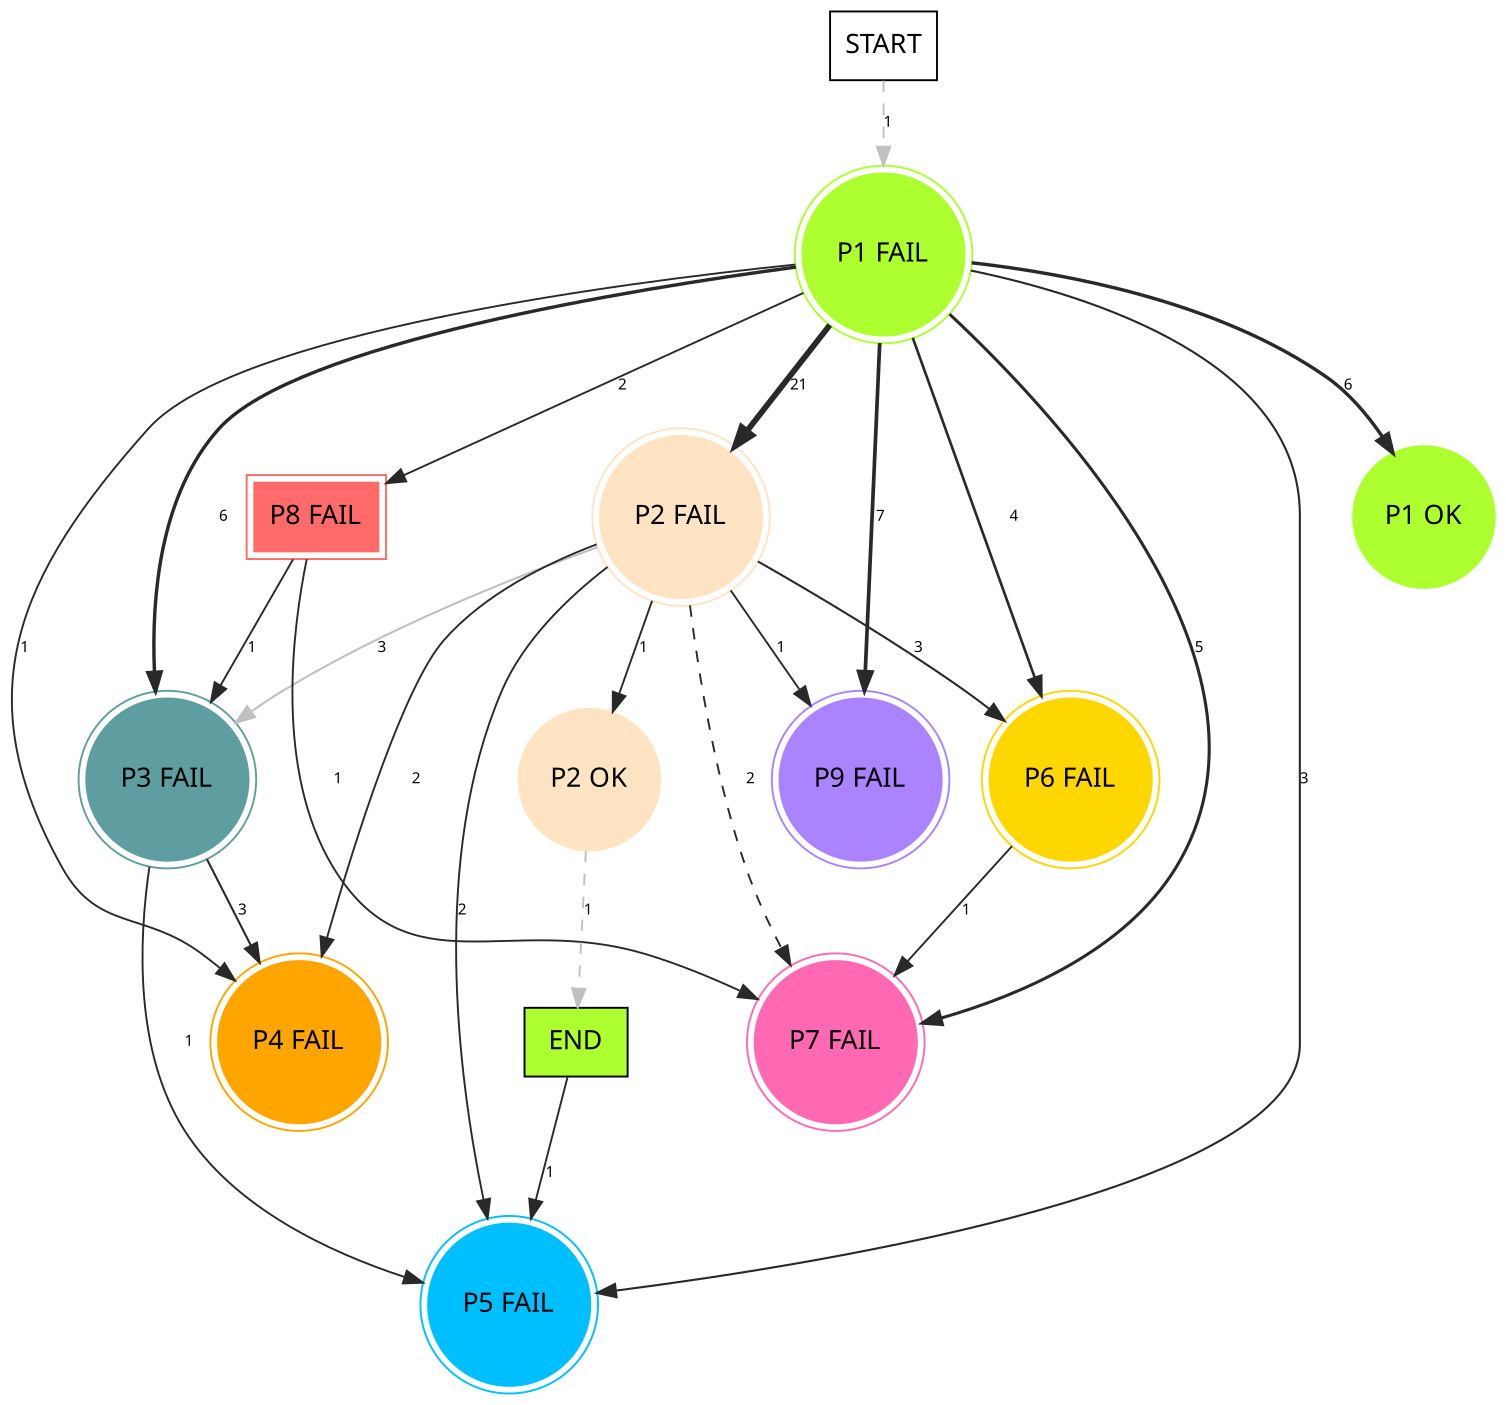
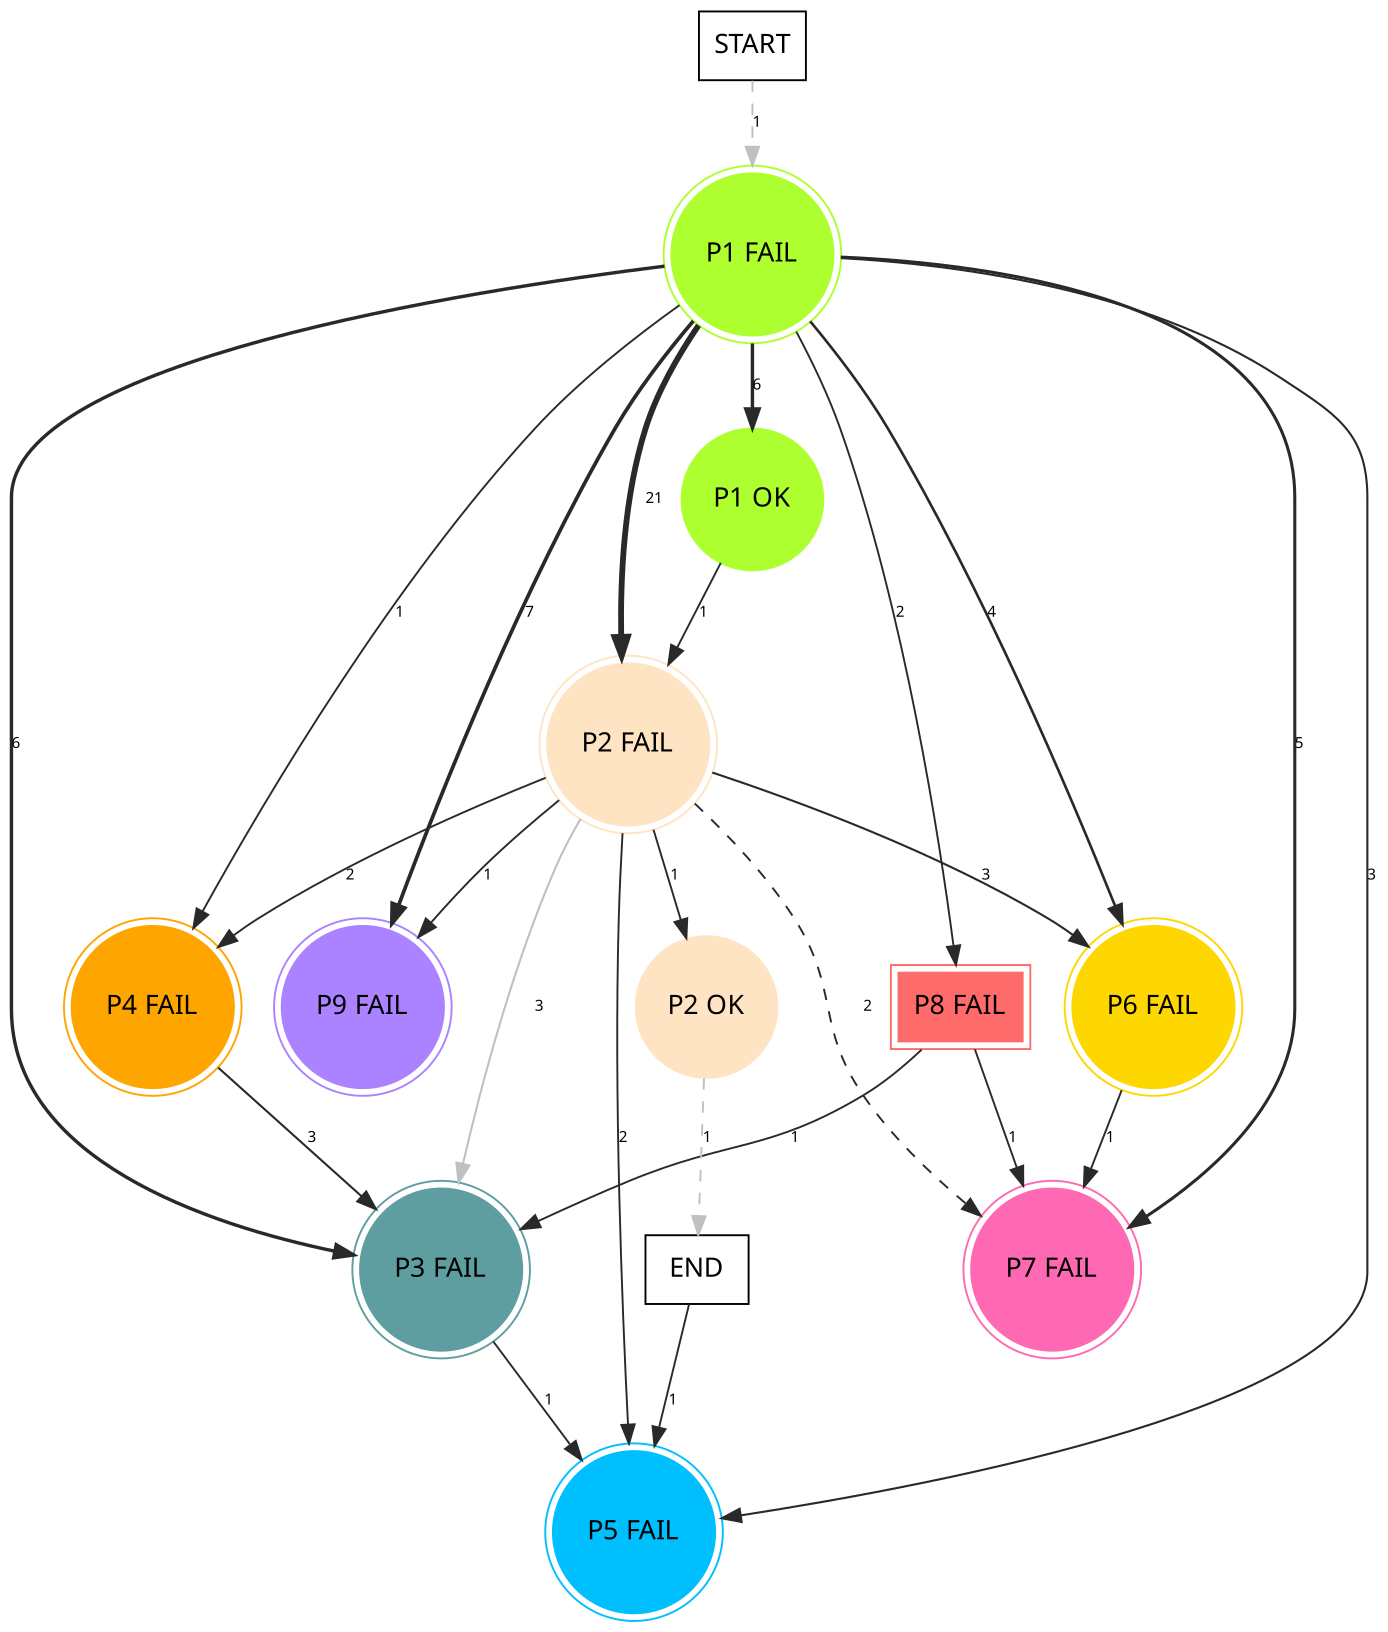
none -> (699, 605)
(229, 902) -> (290, 1132)
(576, 1042) -> (697, 1270)
